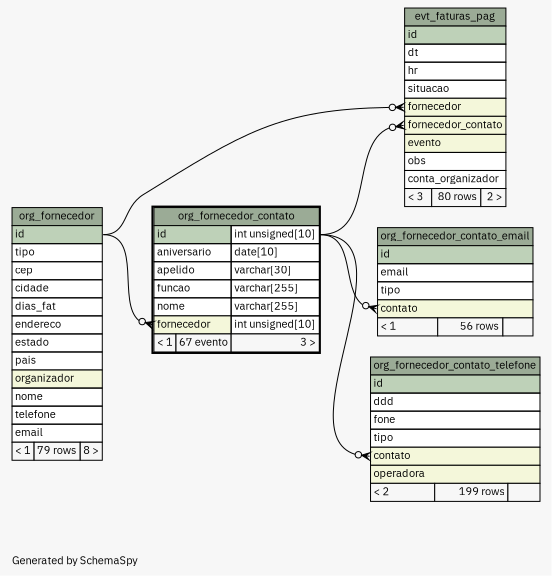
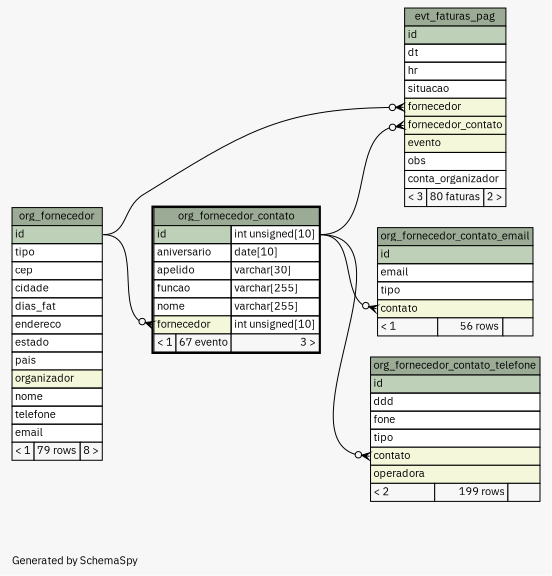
(458, 197) -> (455, 197)
